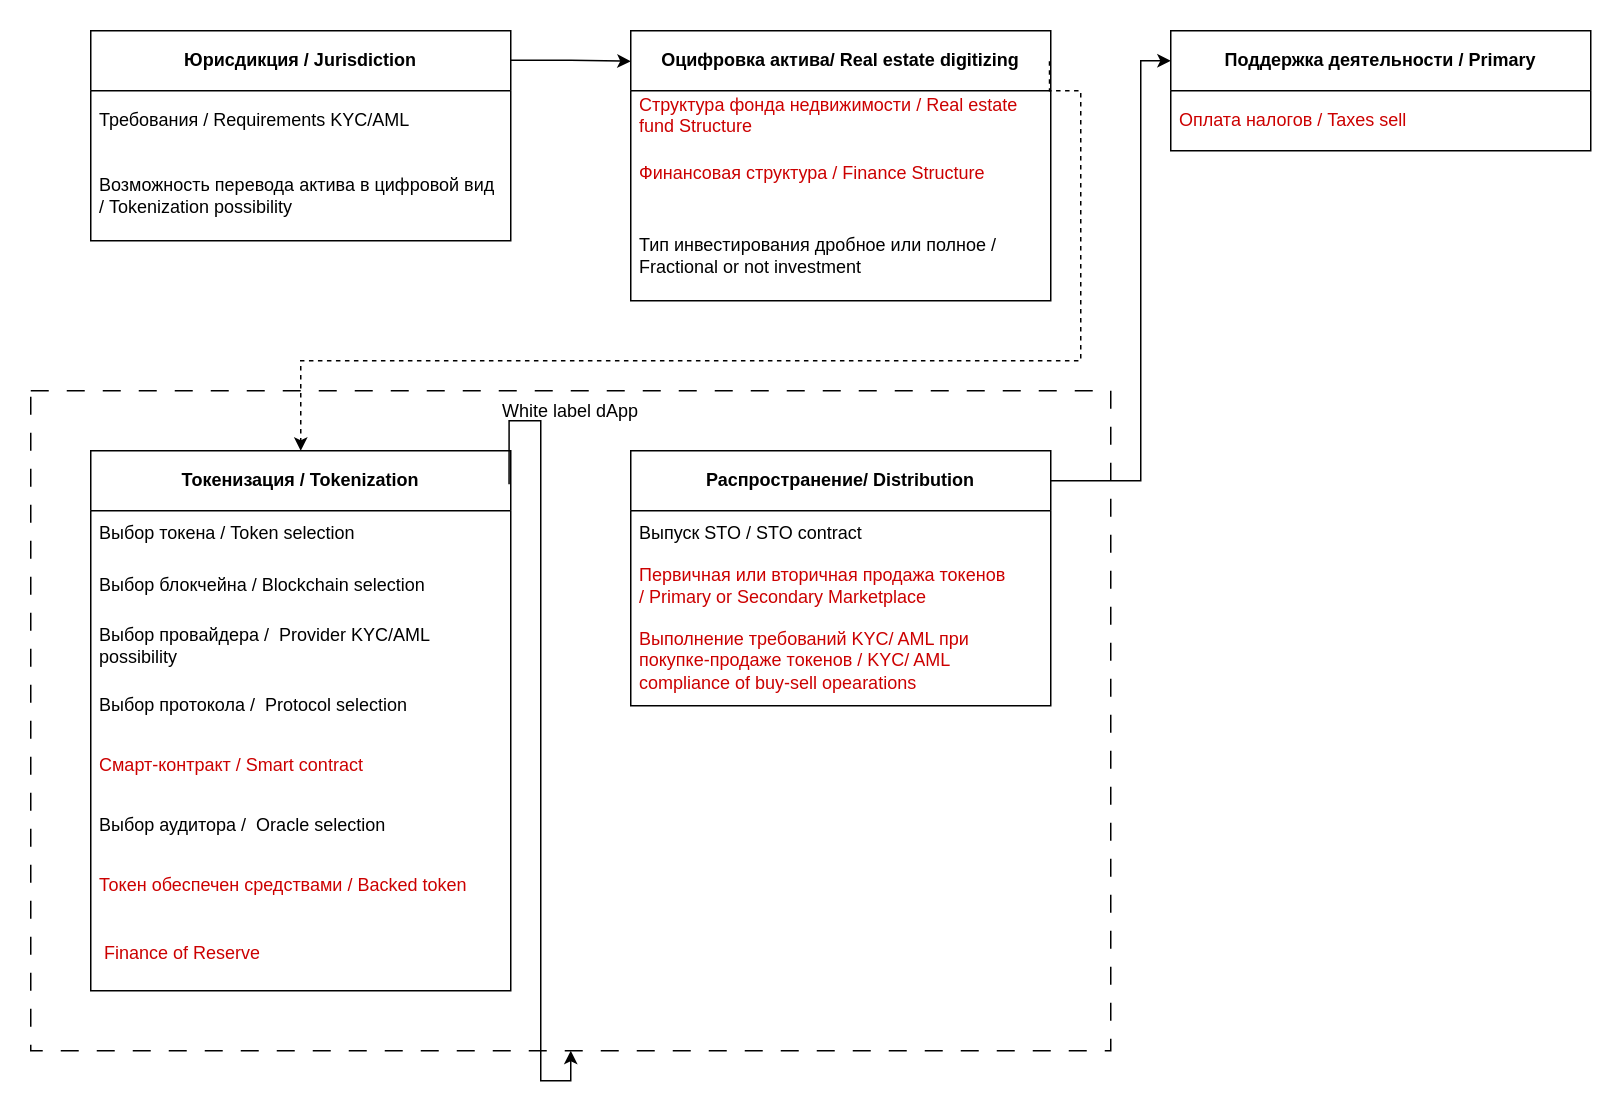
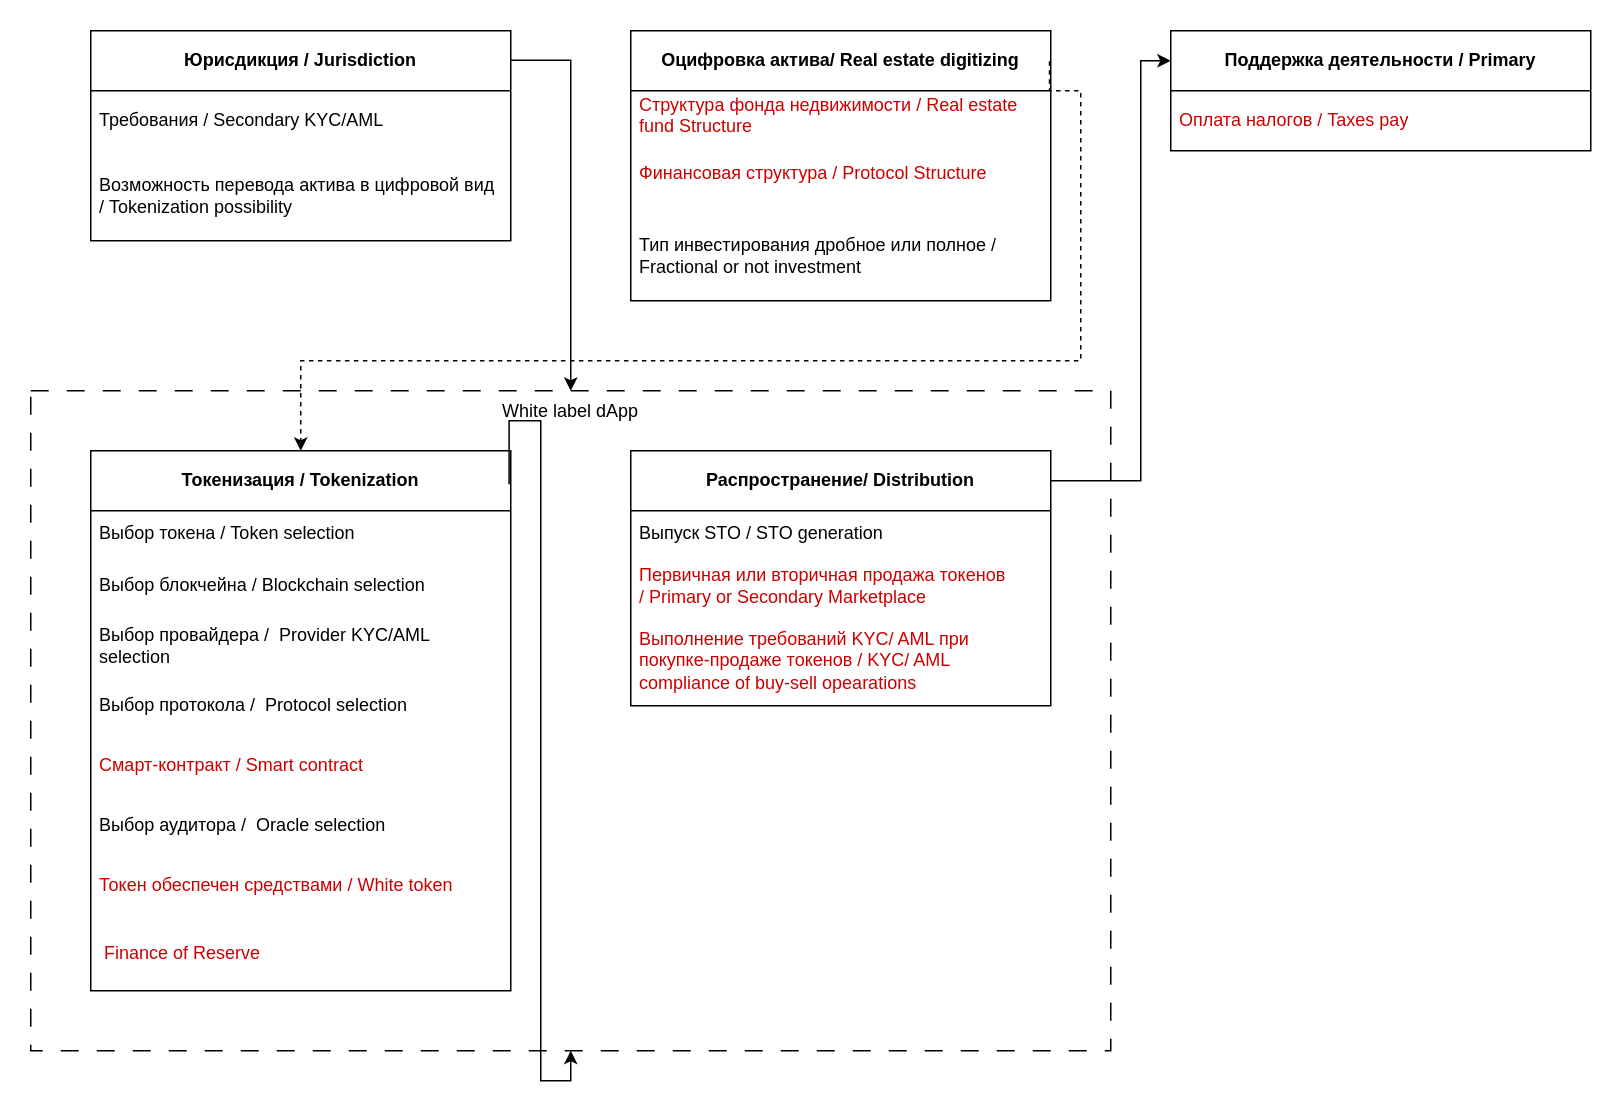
(594, 61) -> (571, 219)
(257, 121) -> (244, 121)
(1302, 121) -> (1301, 121)
(832, 173) -> (837, 173)
(756, 533) -> (764, 533)
(302, 646) -> (302, 646)
(295, 886) -> (287, 886)
